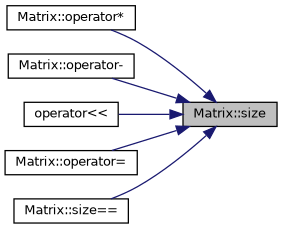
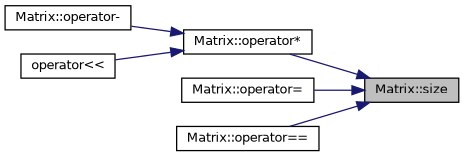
(144, 88) -> (151, 29)
(144, 114) -> (143, 56)
(71, 211) -> (248, 139)
